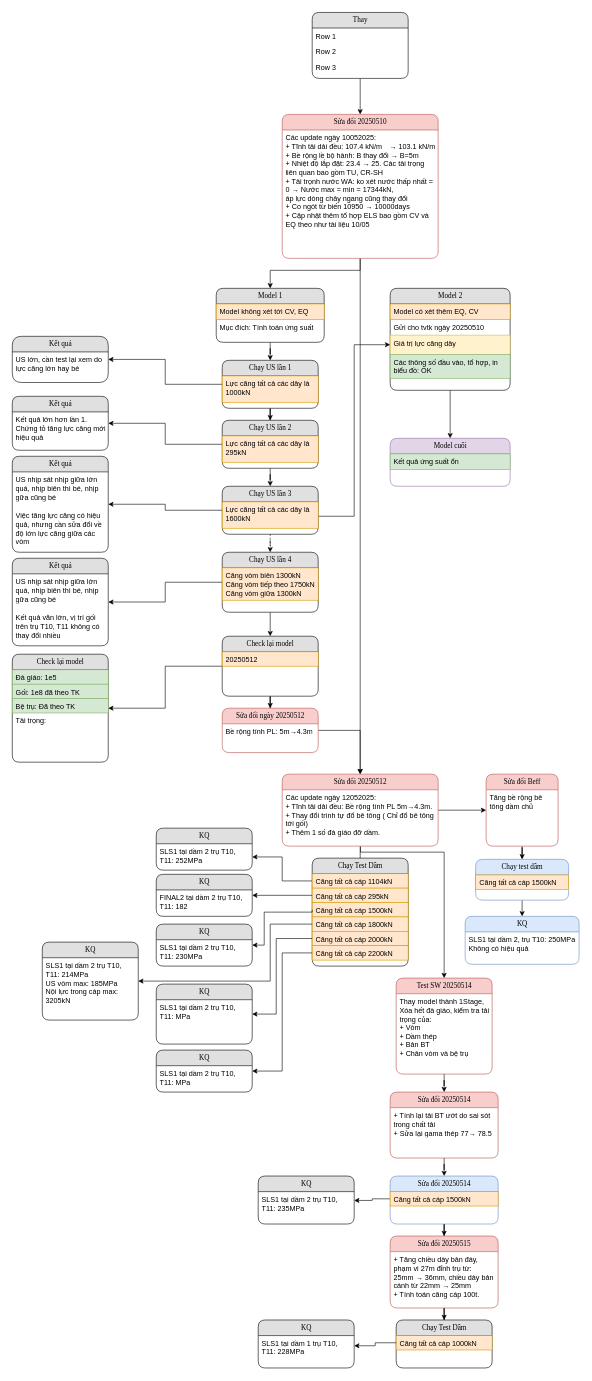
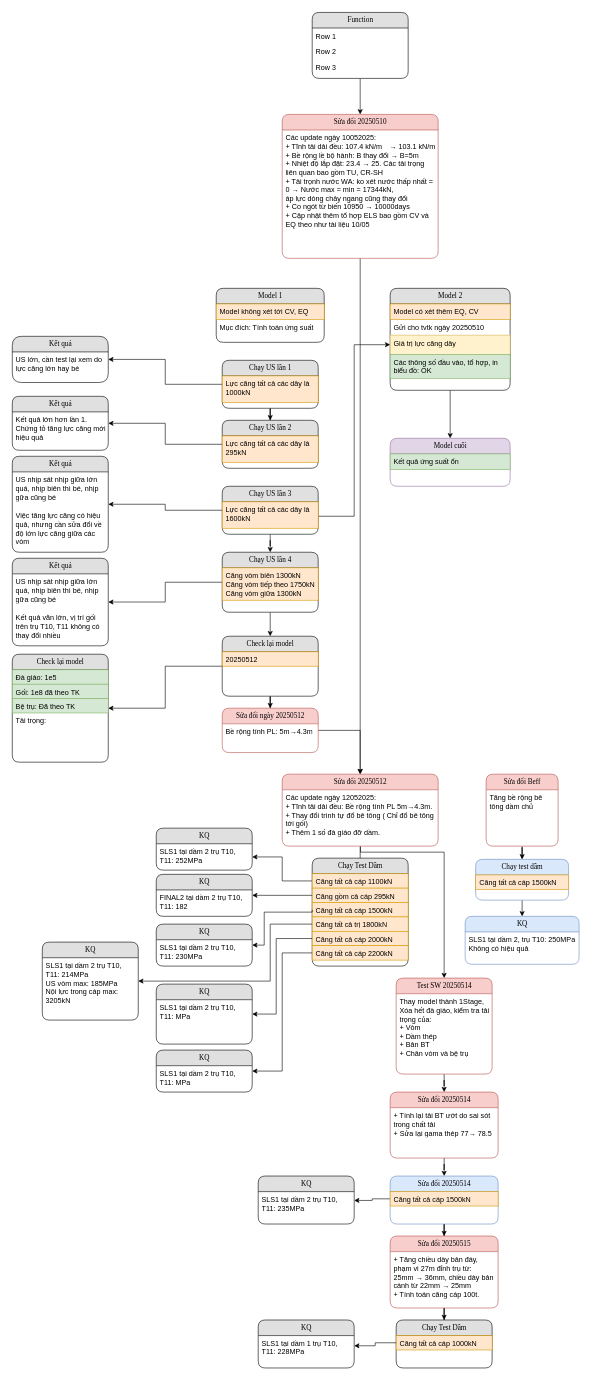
(361, 20) -> (361, 20)
(270, 270) -> none
(270, 351) -> none
(270, 477) -> none
(270, 545) -> (270, 545)
(480, 810) -> none
(357, 882) -> (357, 882)
(354, 897) -> (354, 897)
(357, 926) -> (357, 926)
